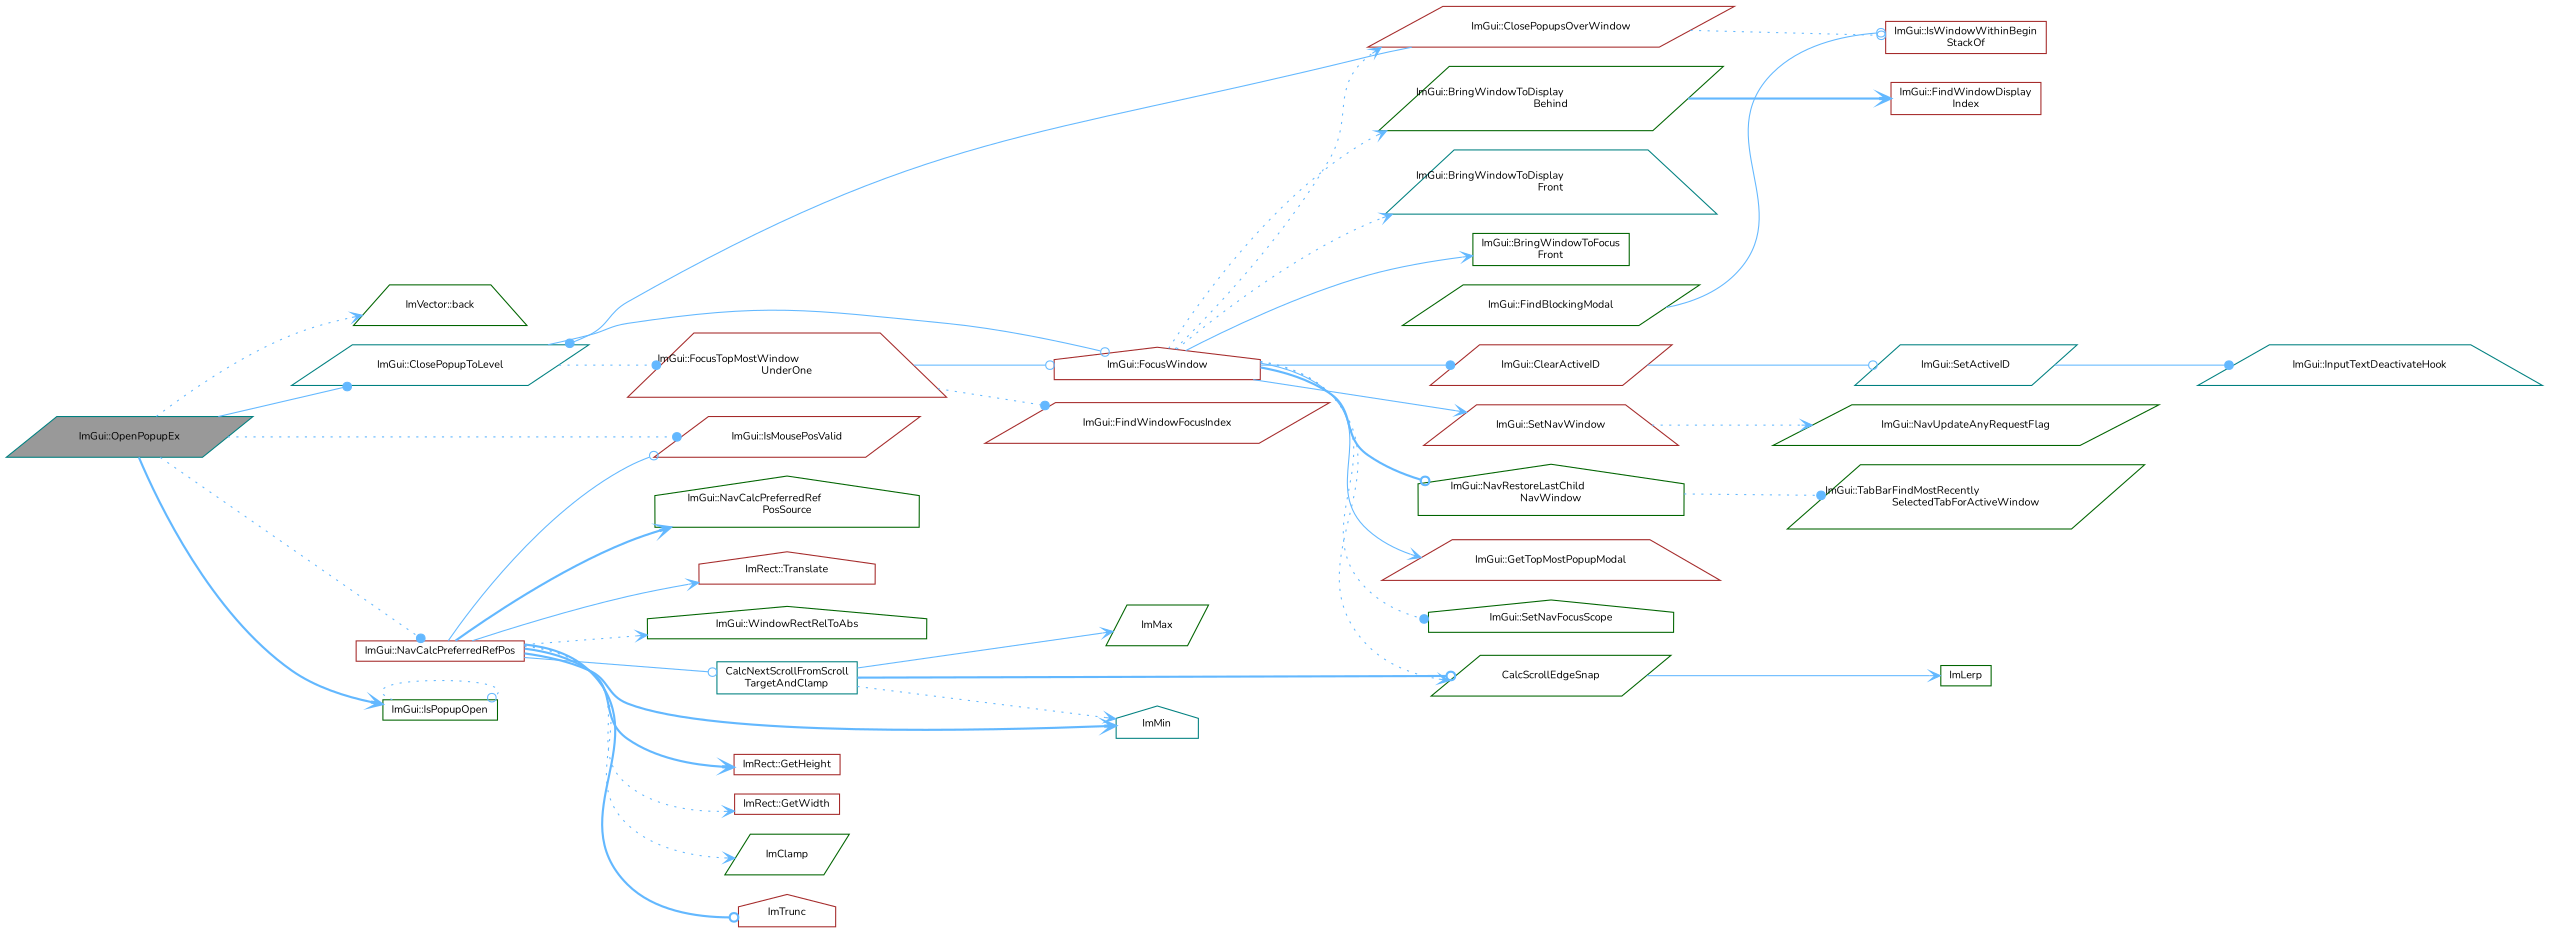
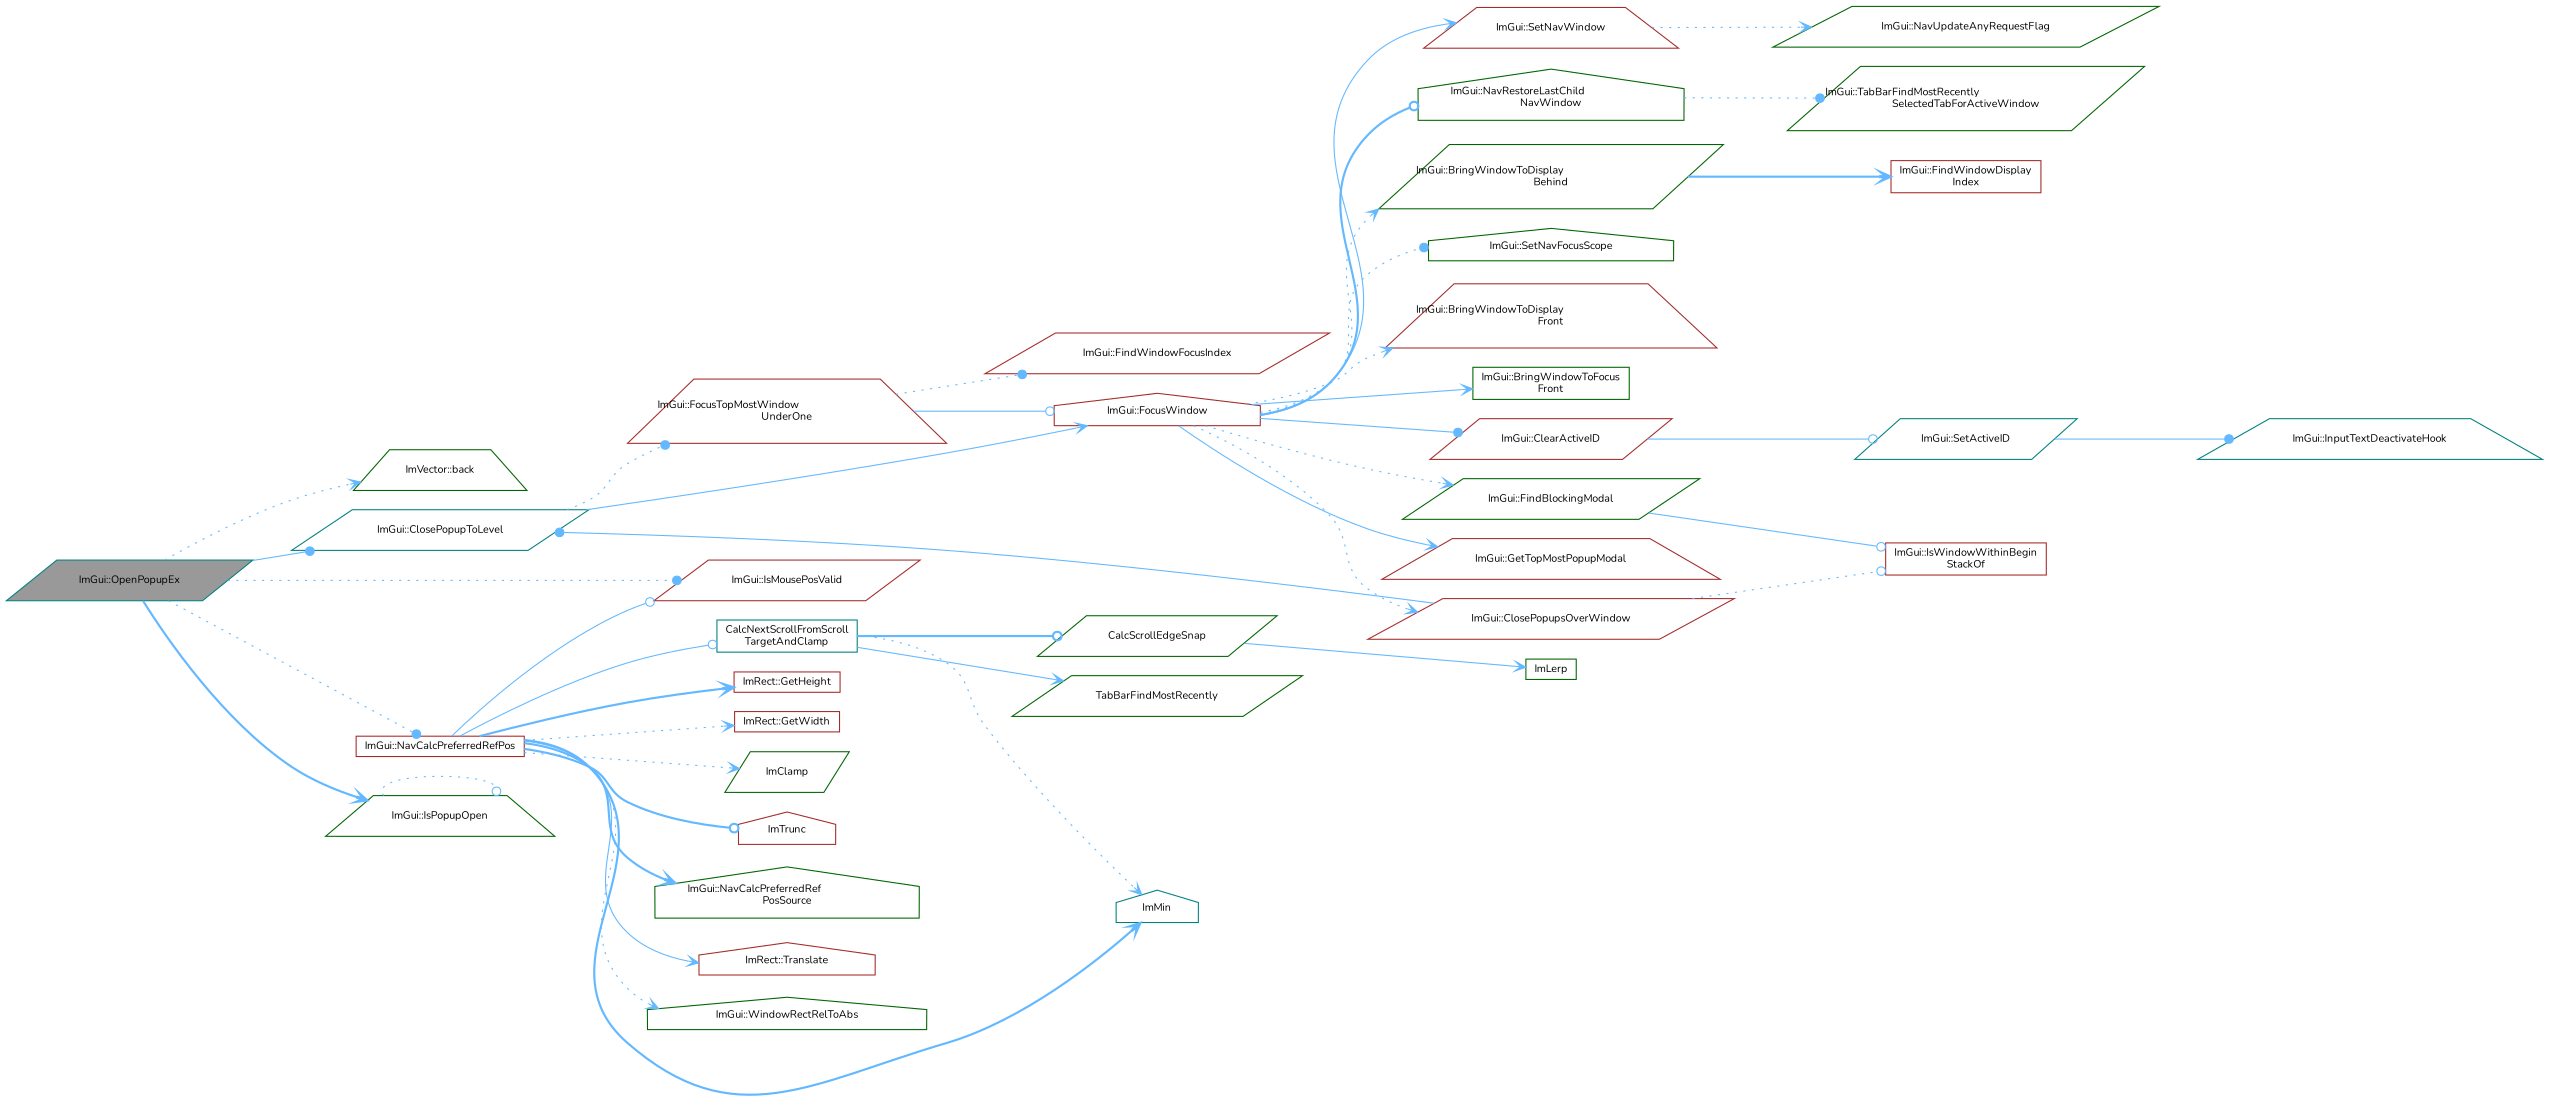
(1551, 182) -> (1551, 316)
(824, 312) -> (832, 472)
(1341, 562) -> (1323, 458)
(1157, 625) -> (1157, 696)
(440, 710) -> (440, 816)
